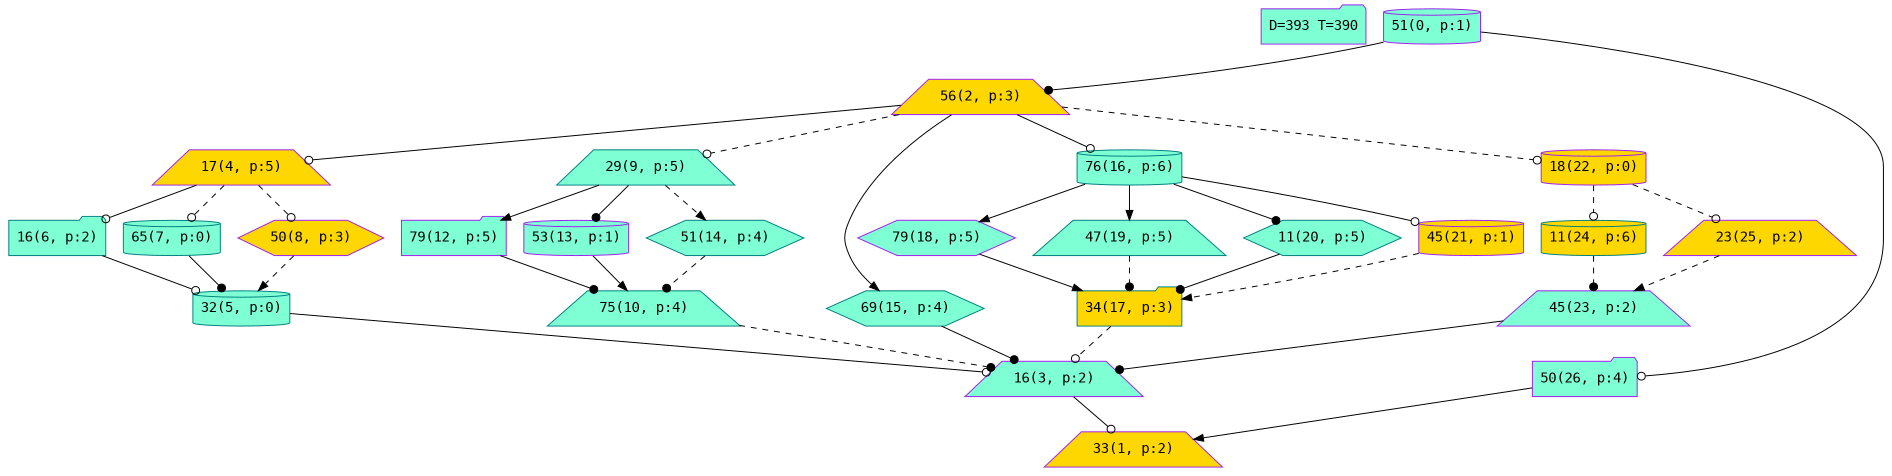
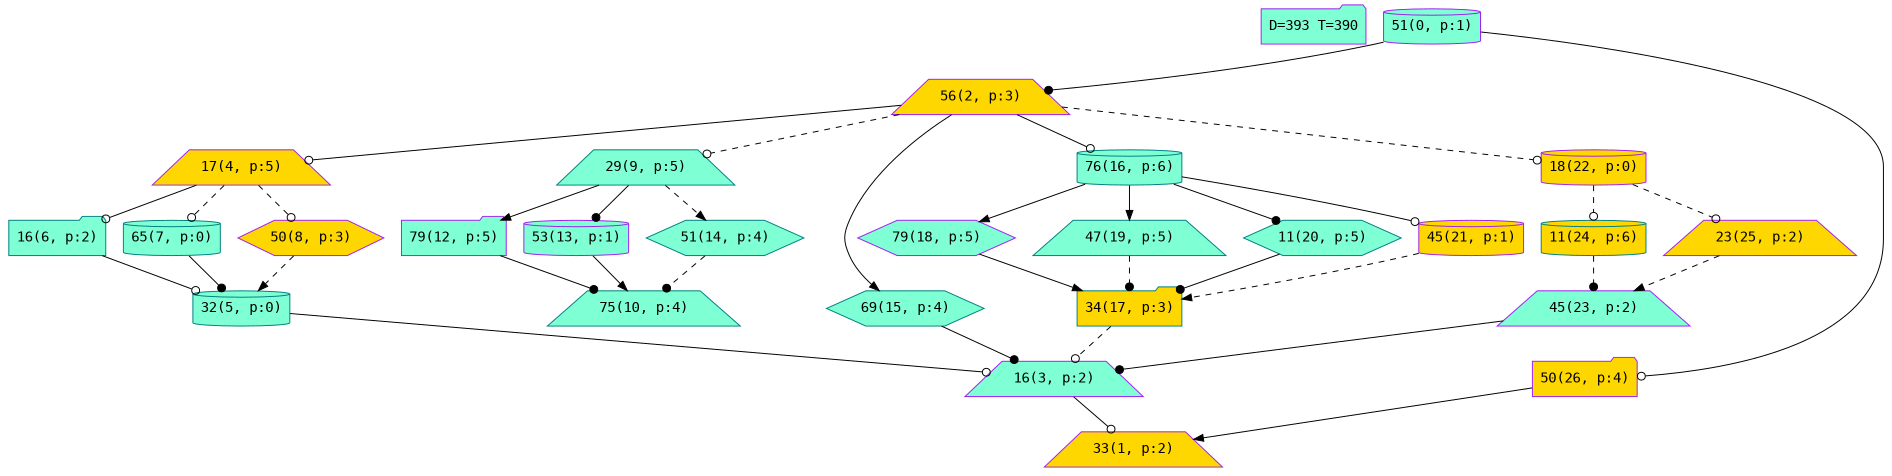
(863, 346) -> none
(1585, 379) -> (1585, 379)
